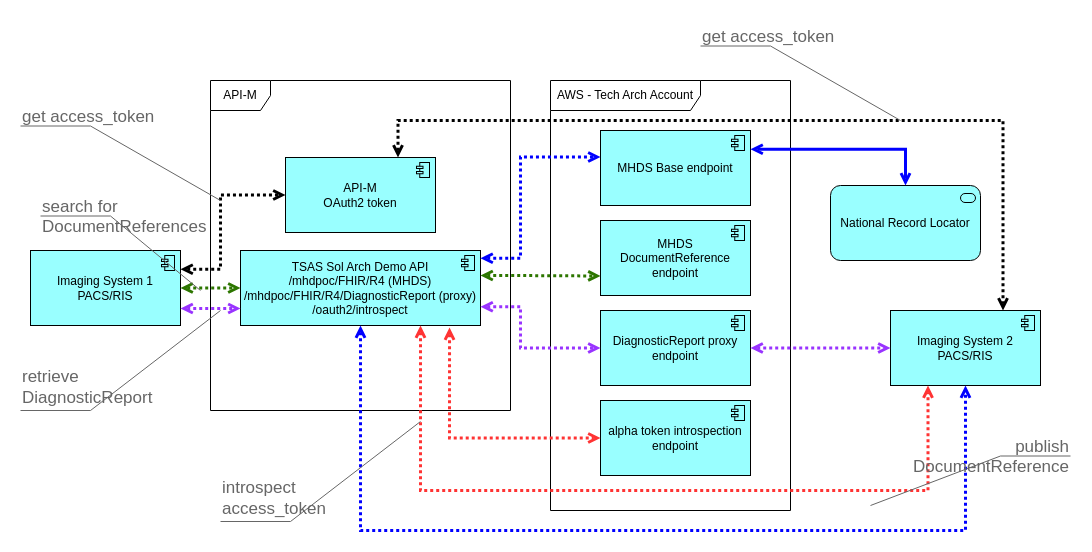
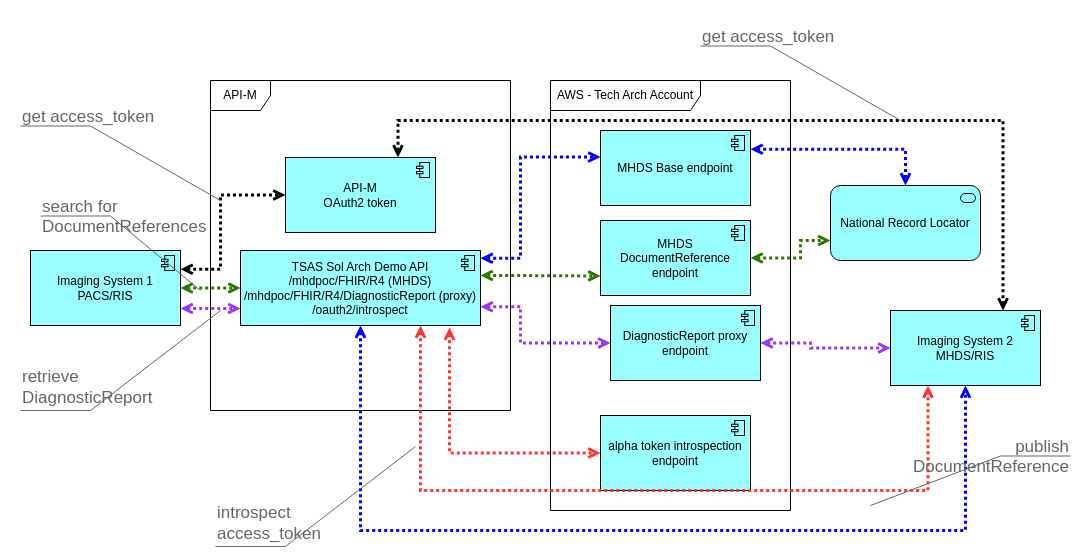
(844, 149) -> (844, 149)
none -> (798, 258)
(676, 348) -> (686, 343)
(966, 349) -> (966, 349)
(676, 438) -> (676, 453)
(321, 472) -> (316, 497)
